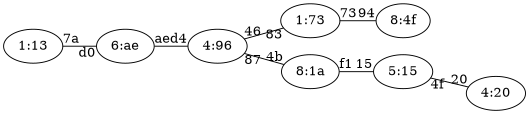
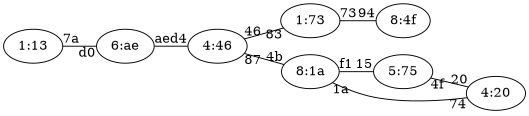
(218, 46) -> (218, 46)
(403, 72) -> (403, 72)
none -> (399, 100)
